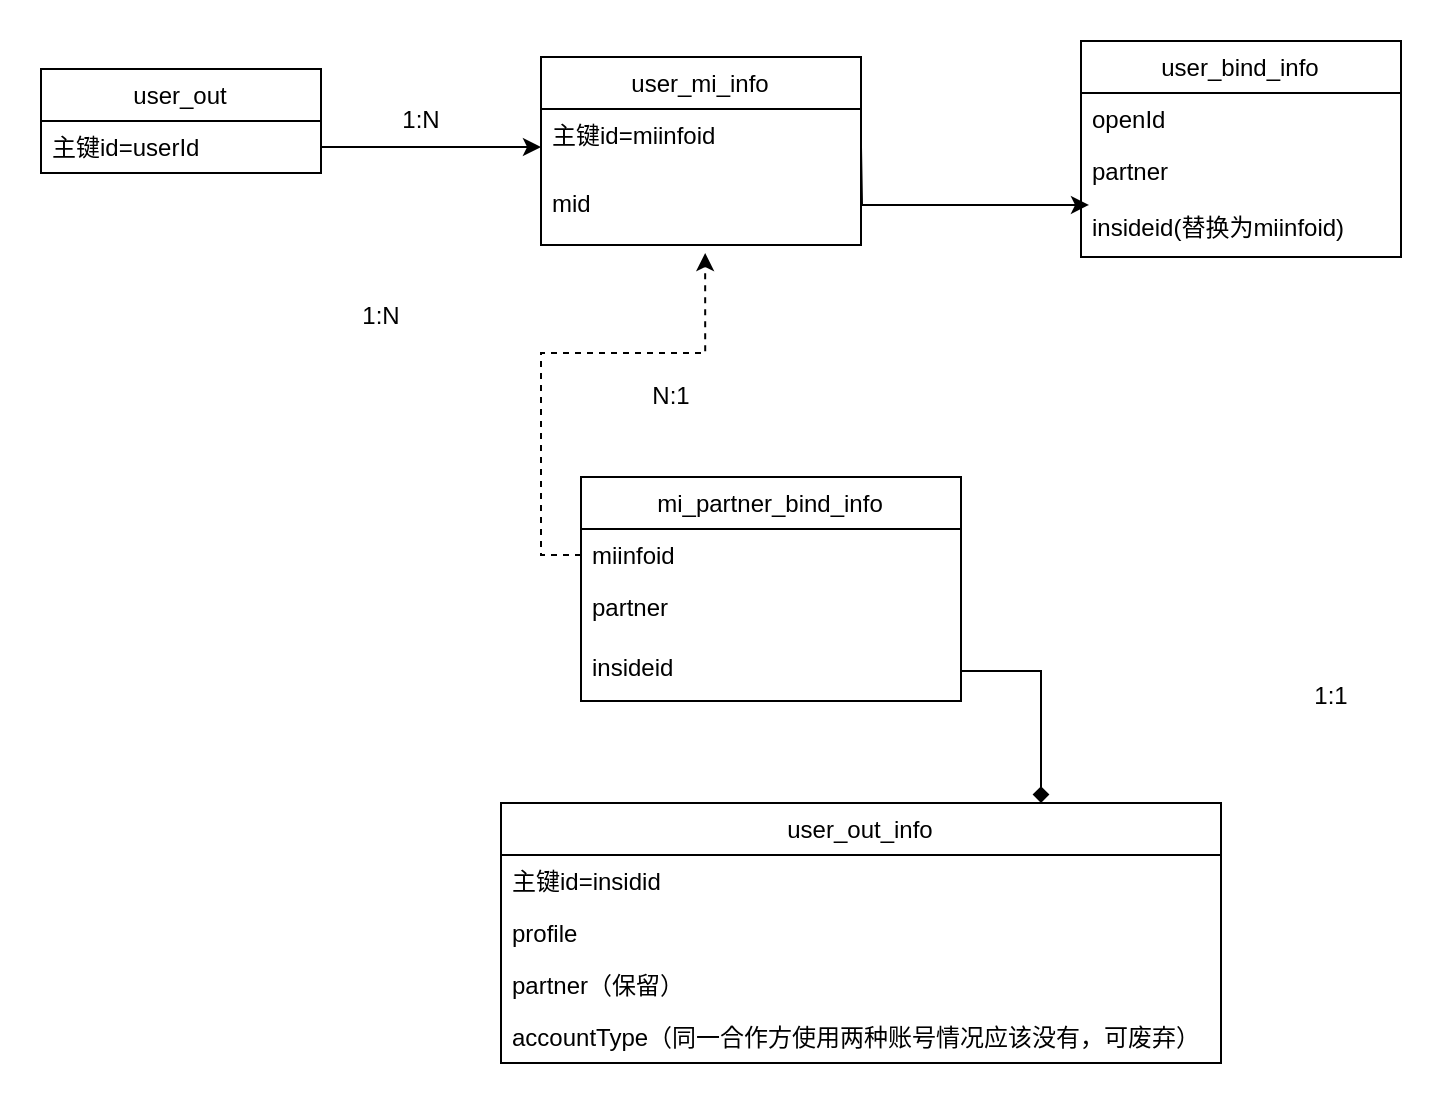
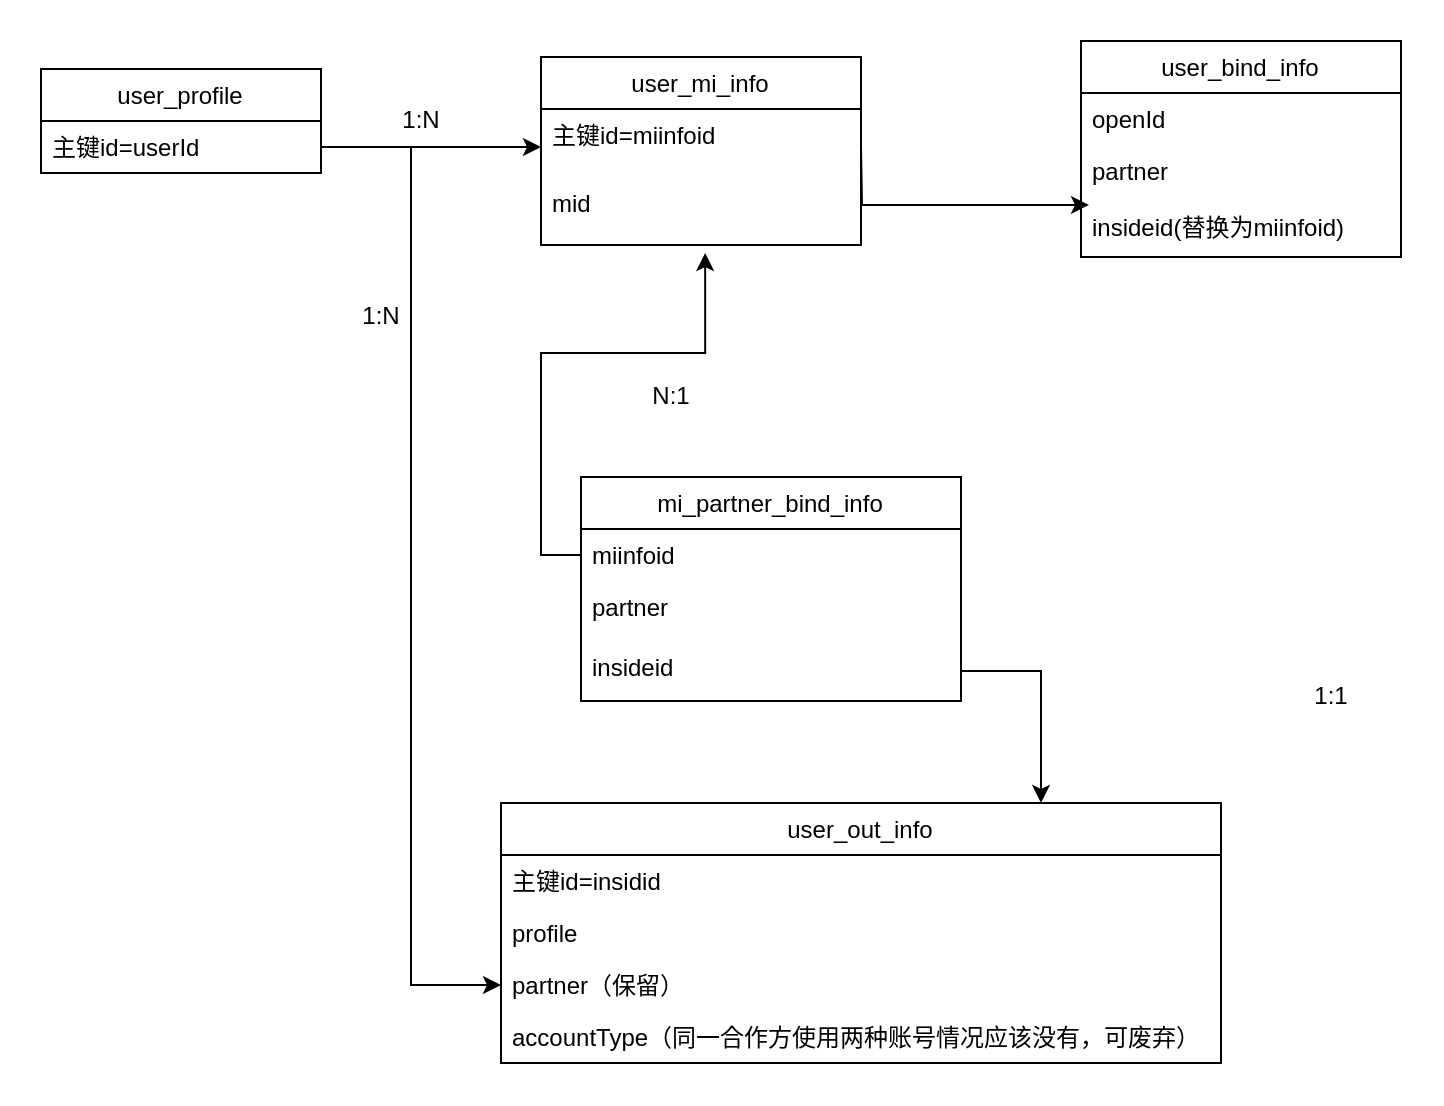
(180, 96) -> (180, 96)
(548, 353) -> (548, 353)
none -> (411, 606)
(1041, 787) -> (1041, 788)
